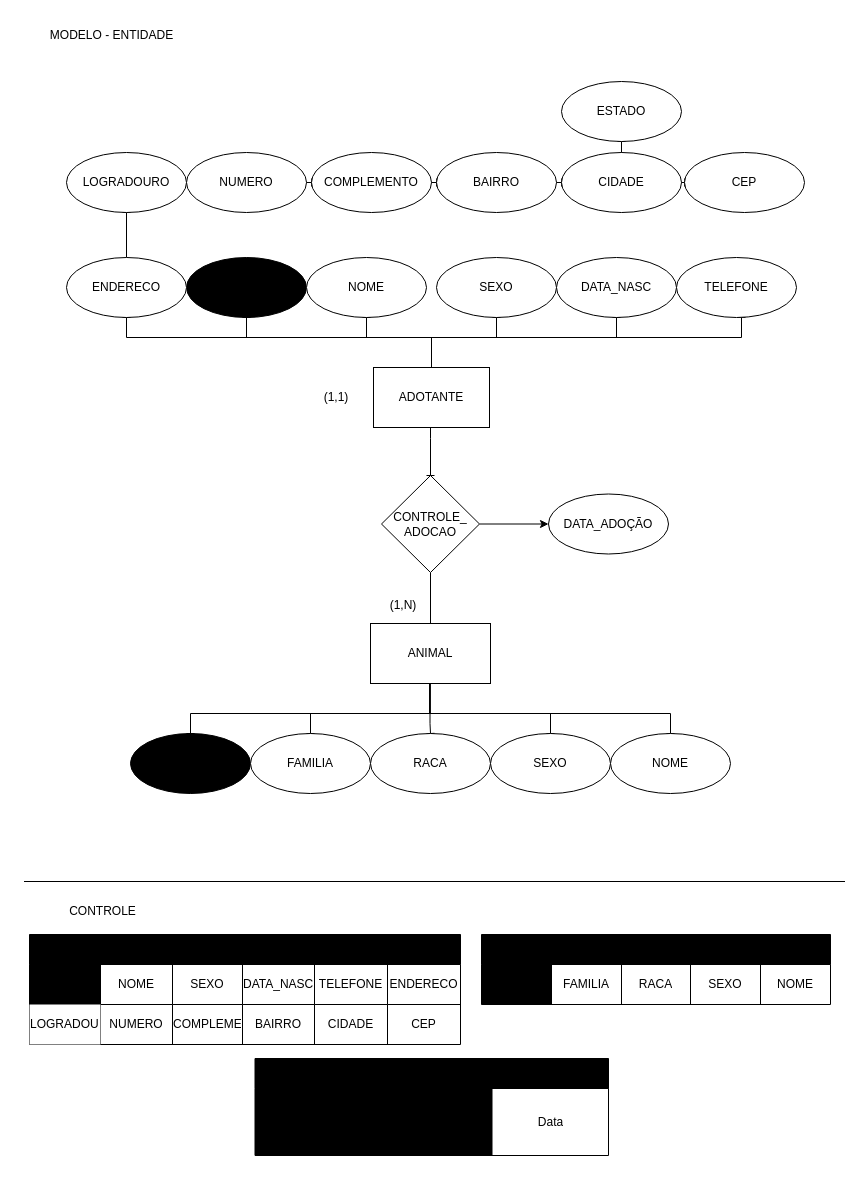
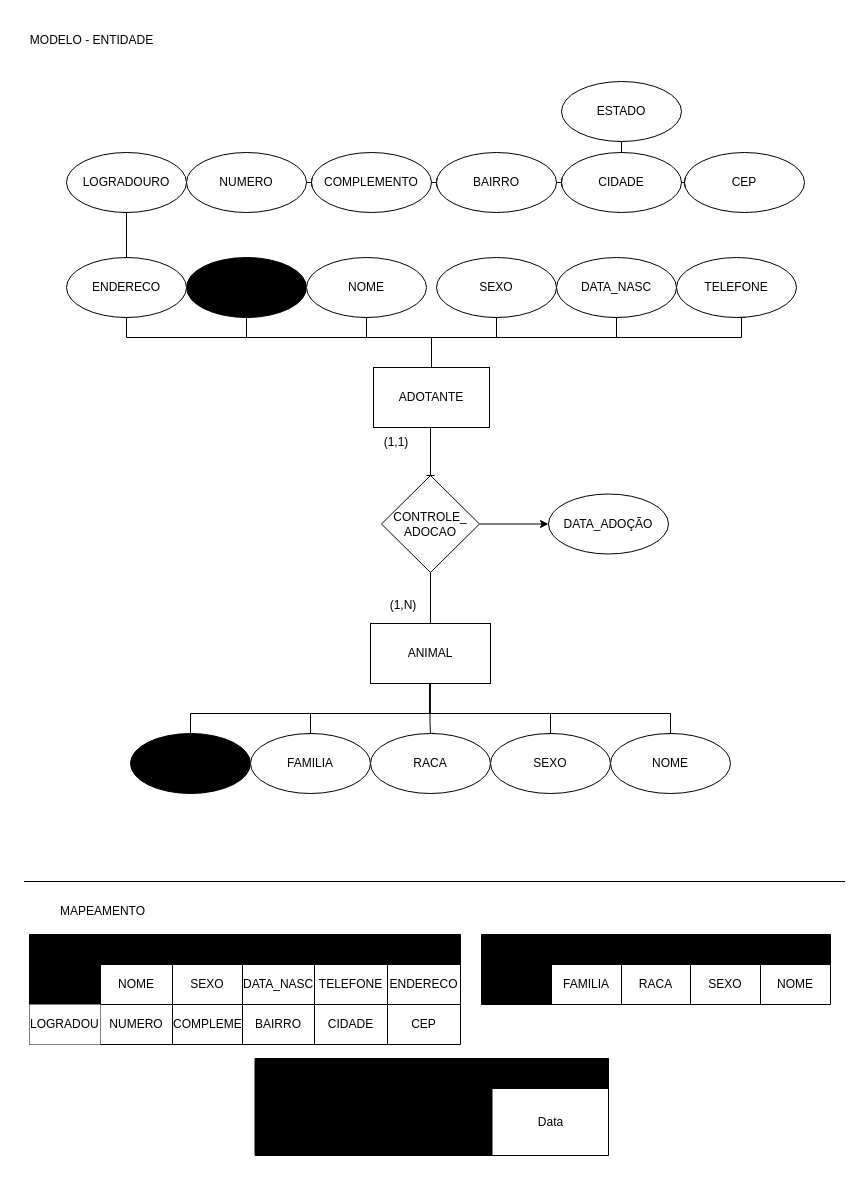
(112, 36) -> (92, 41)
(337, 398) -> (397, 443)
(103, 912) -> (103, 912)
